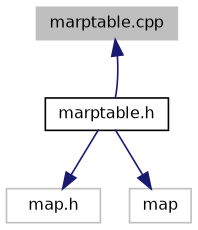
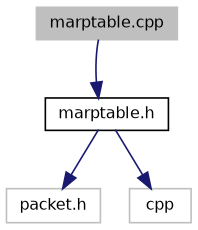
(118, 77) -> (96, 61)
(53, 206) -> (53, 206)
(160, 206) -> (160, 206)
